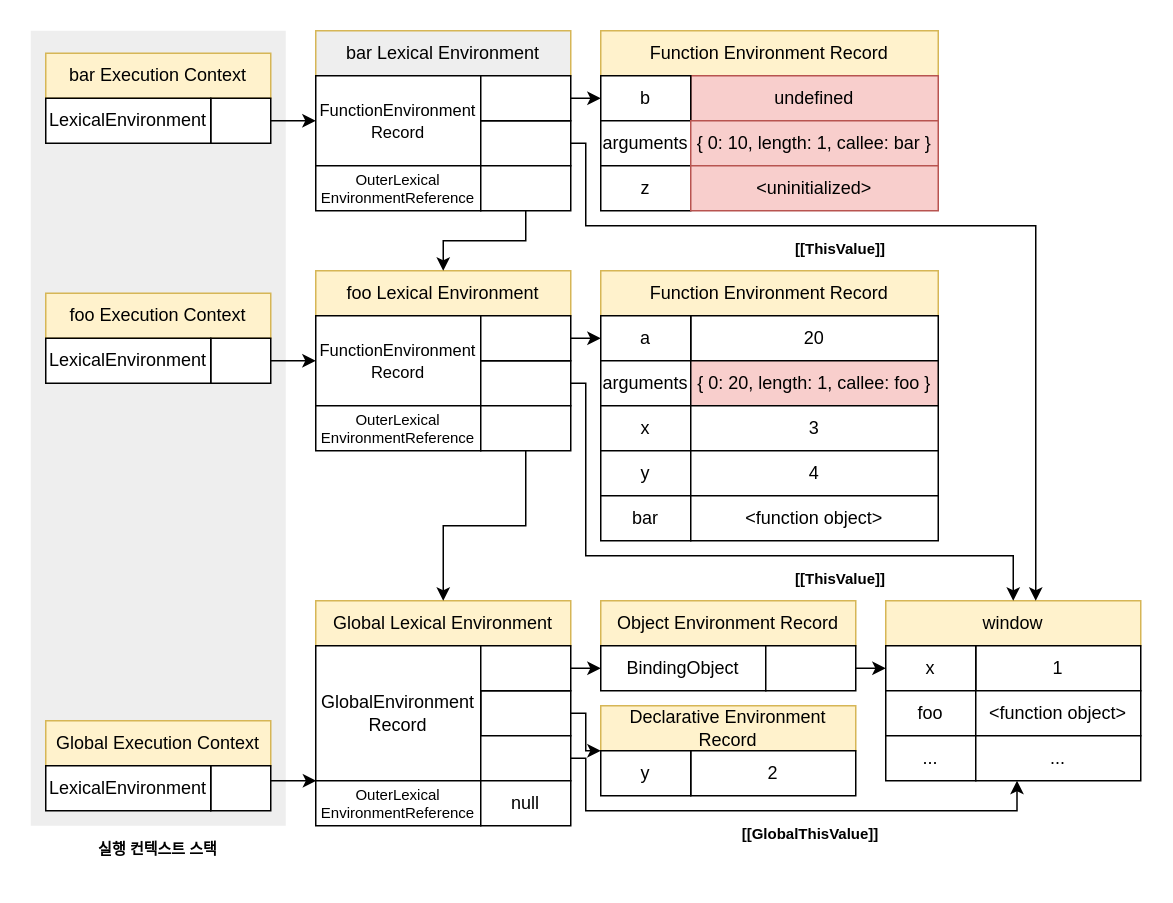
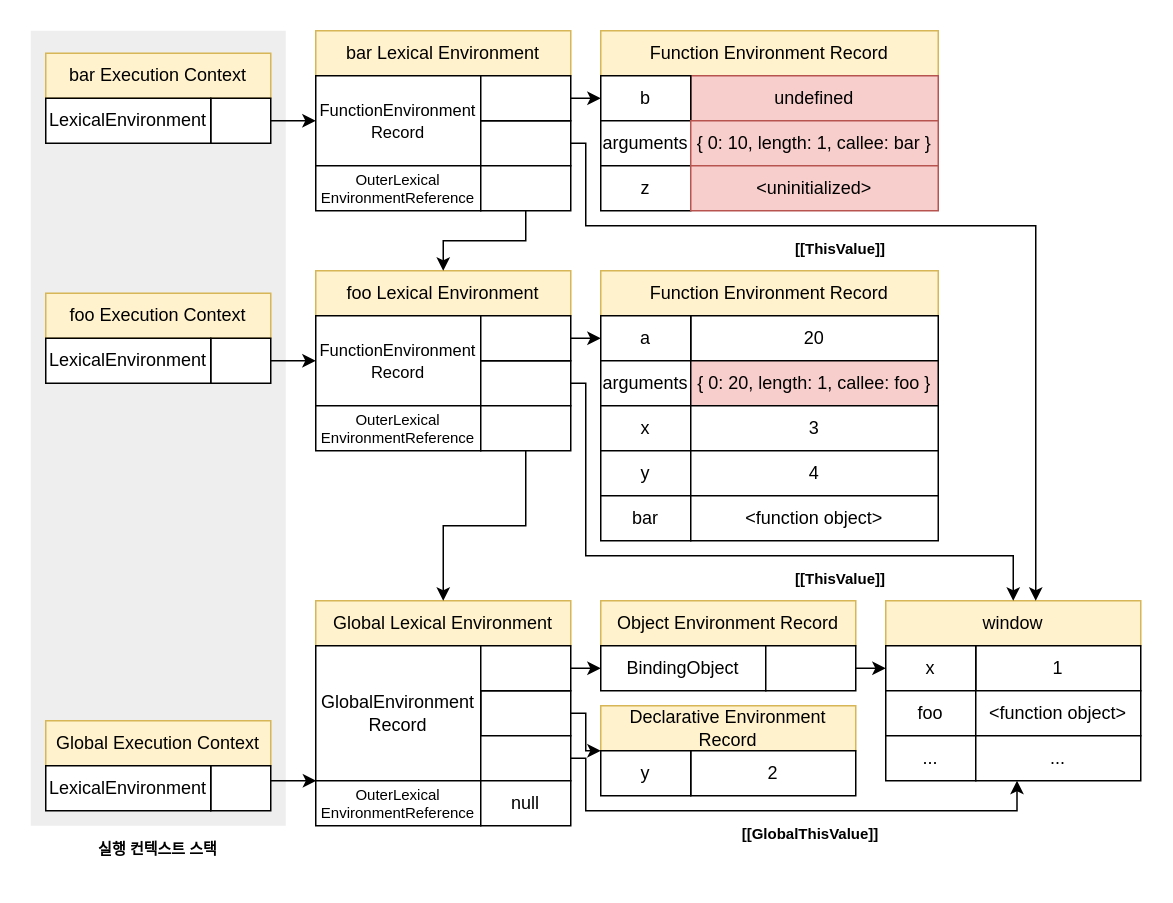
(443, 53) -> (443, 53)
